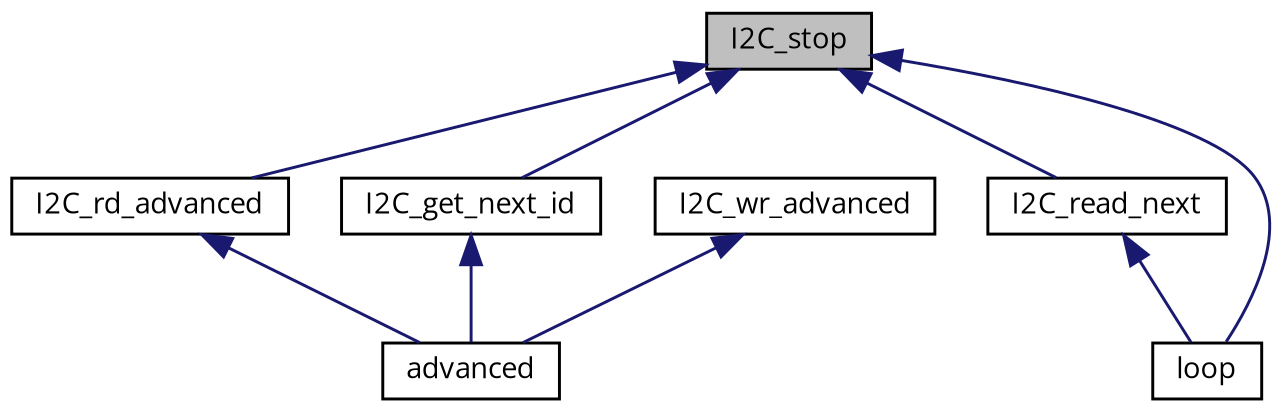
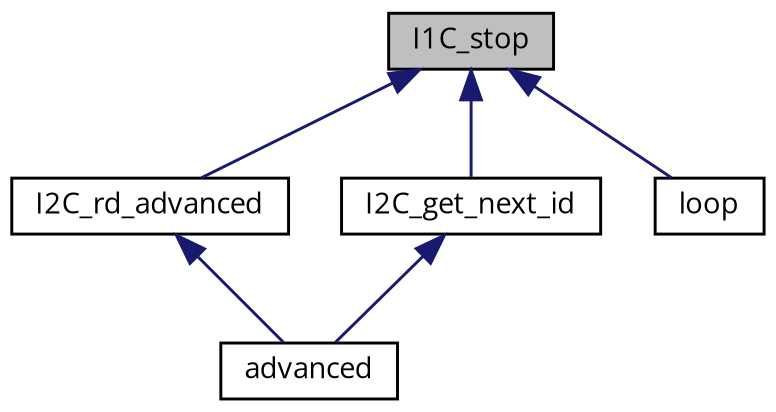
(789, 41) -> (471, 41)
(795, 206) -> none
(1107, 206) -> none
